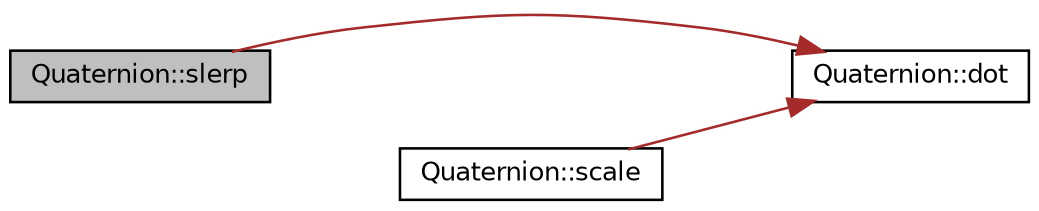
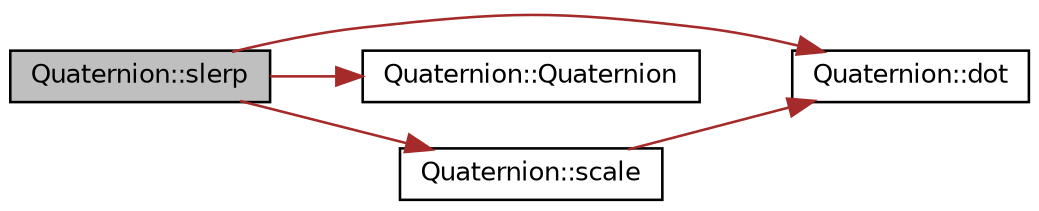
none -> (531, 76)
none -> (323, 122)
